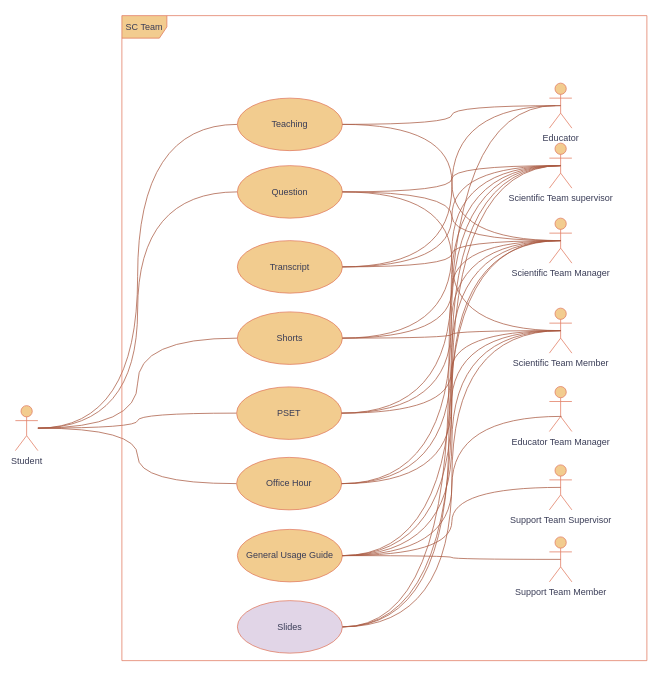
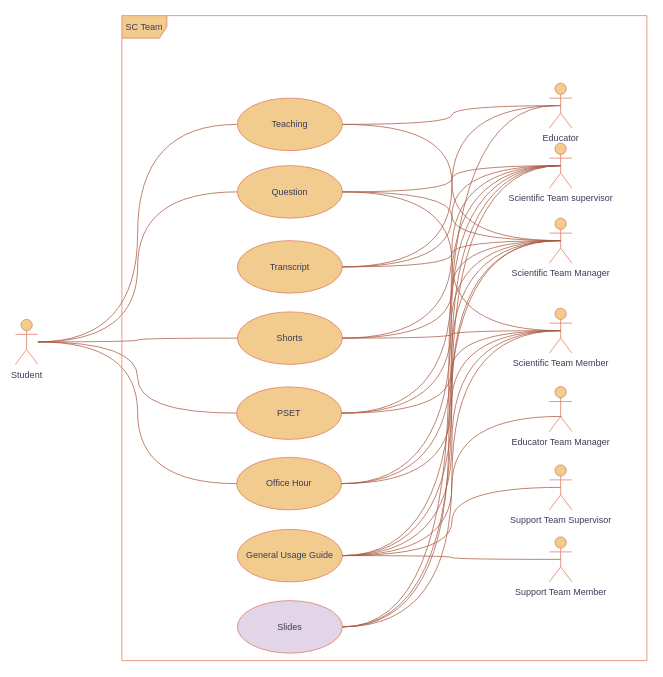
(27, 428) -> (27, 342)
